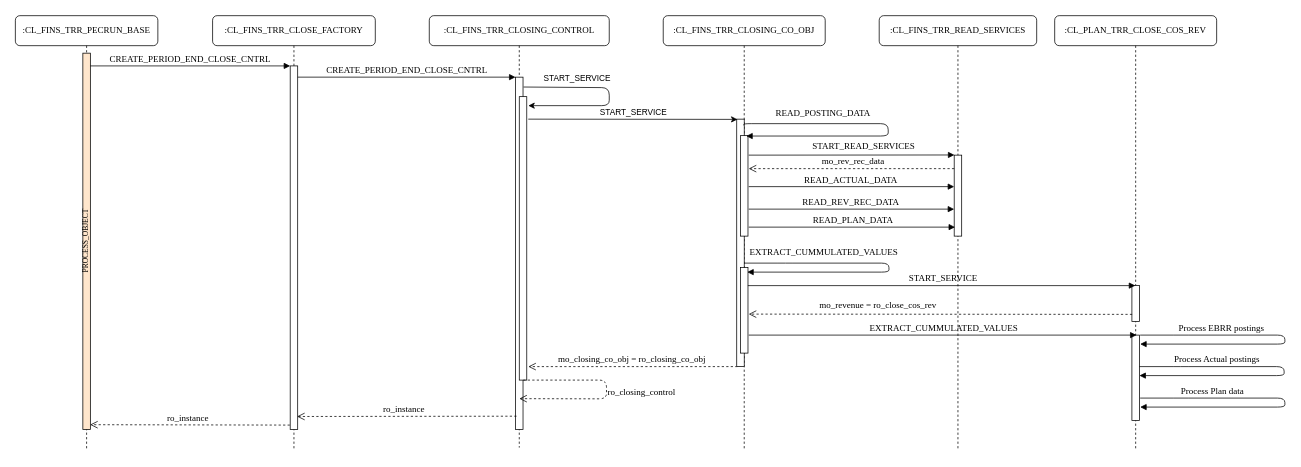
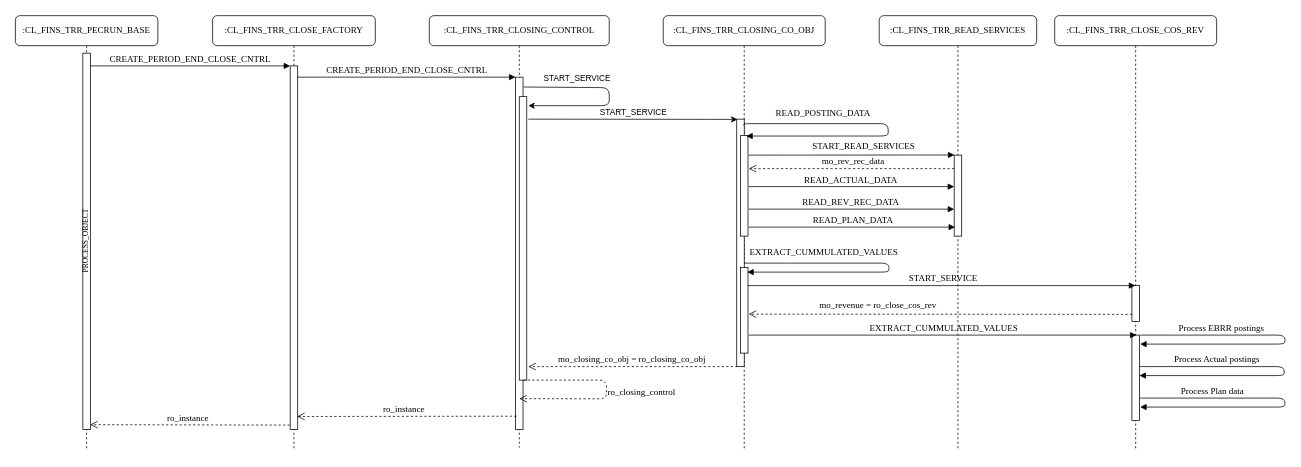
(1136, 30) -> (1136, 30)
(87, 241) -> (87, 241)
